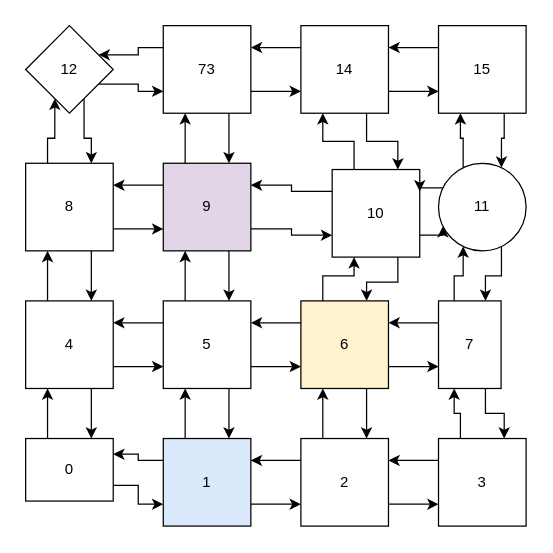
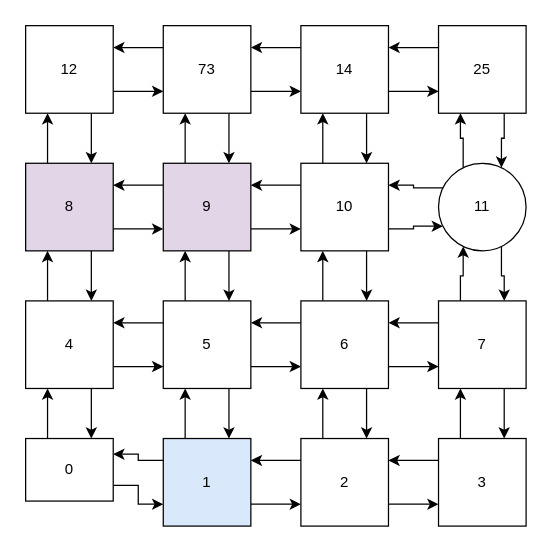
(69, 69) -> (69, 69)
(482, 69) -> (482, 69)
(69, 207) -> (69, 207)
(376, 213) -> (344, 207)
(344, 344) -> (344, 344)
(469, 344) -> (482, 344)
